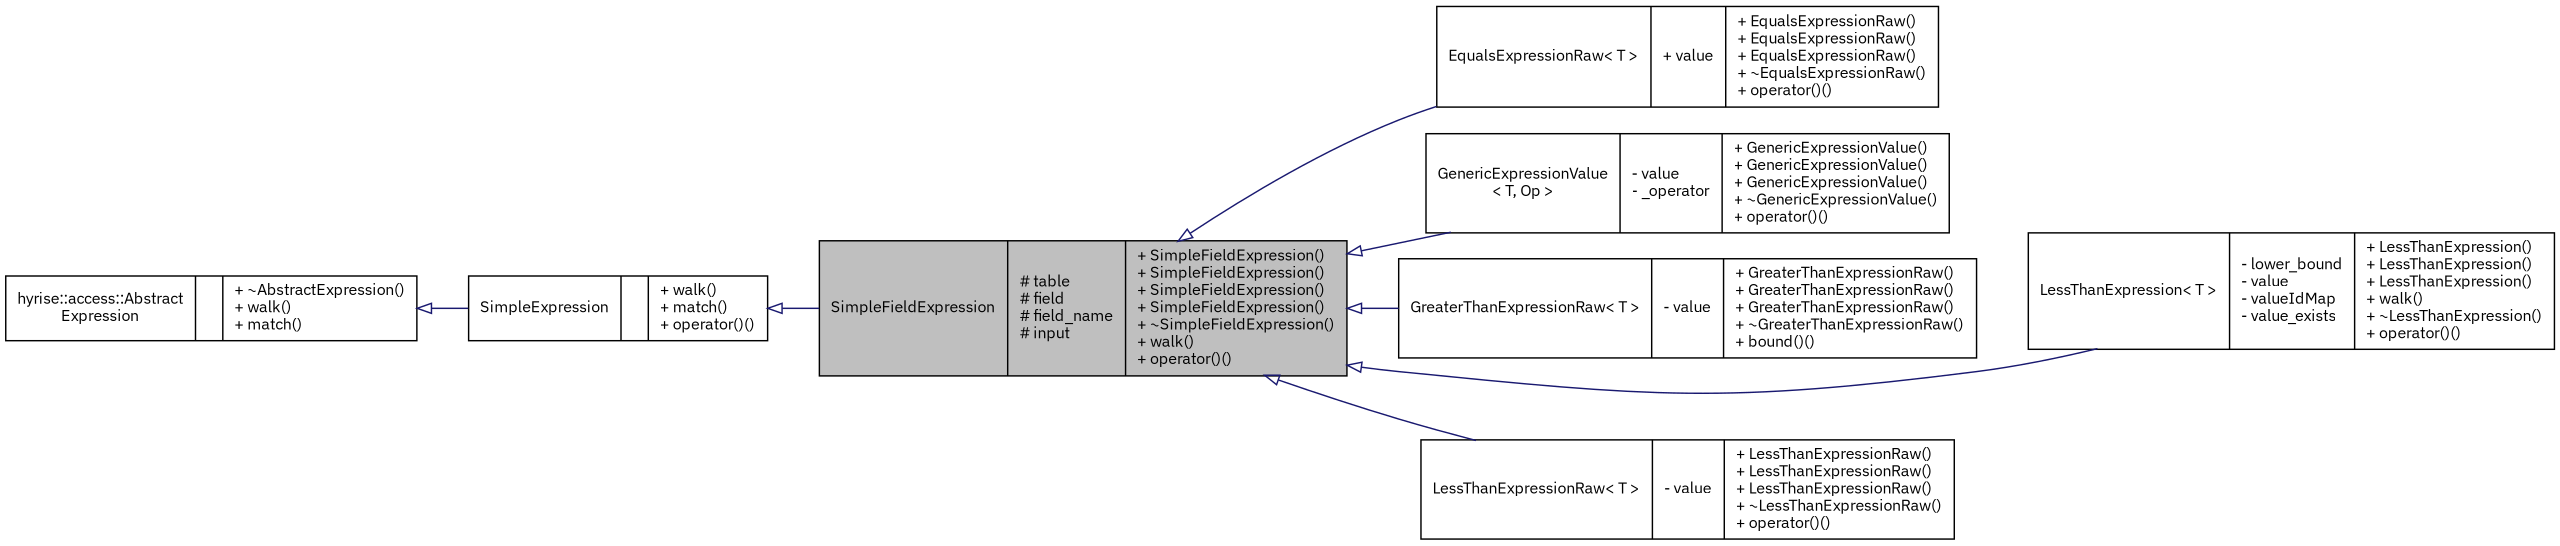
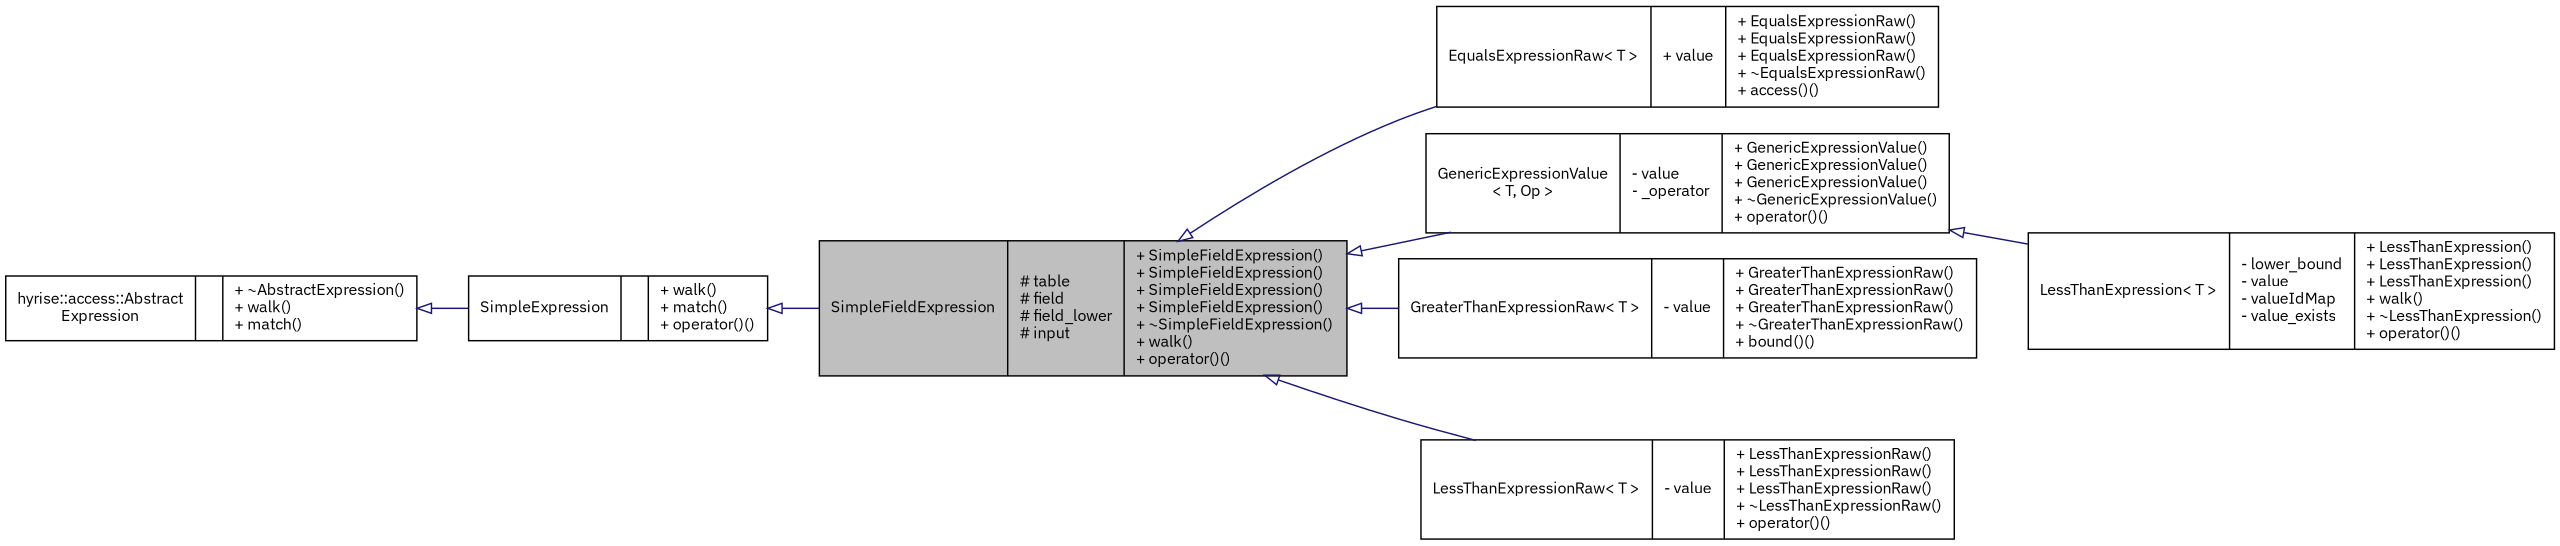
(1785, 91) -> (1779, 91)
(1067, 316) -> (1066, 316)
(1730, 393) -> (1996, 238)
